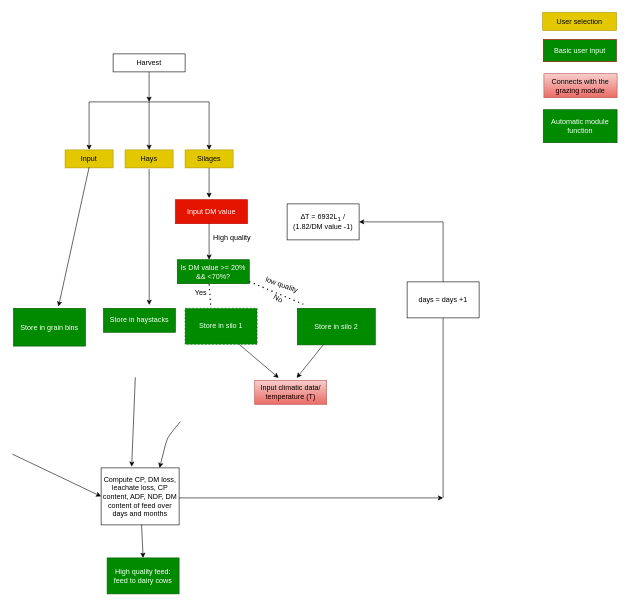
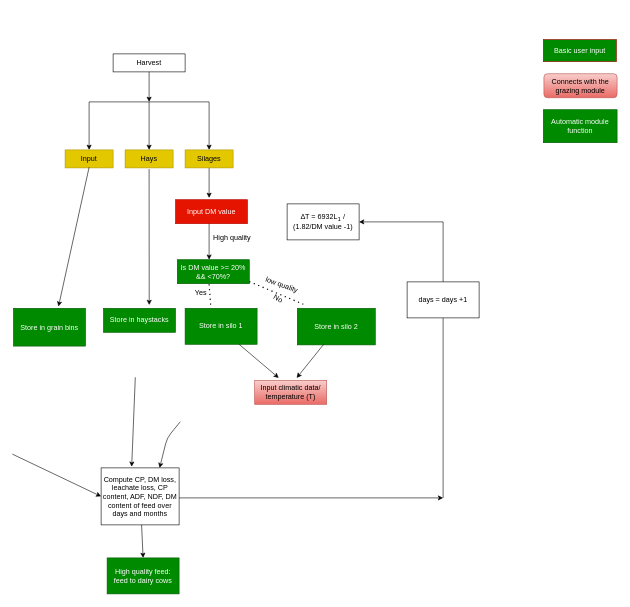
(580, 21) -> none
(581, 86) -> (581, 86)
(221, 326) -> (221, 326)
